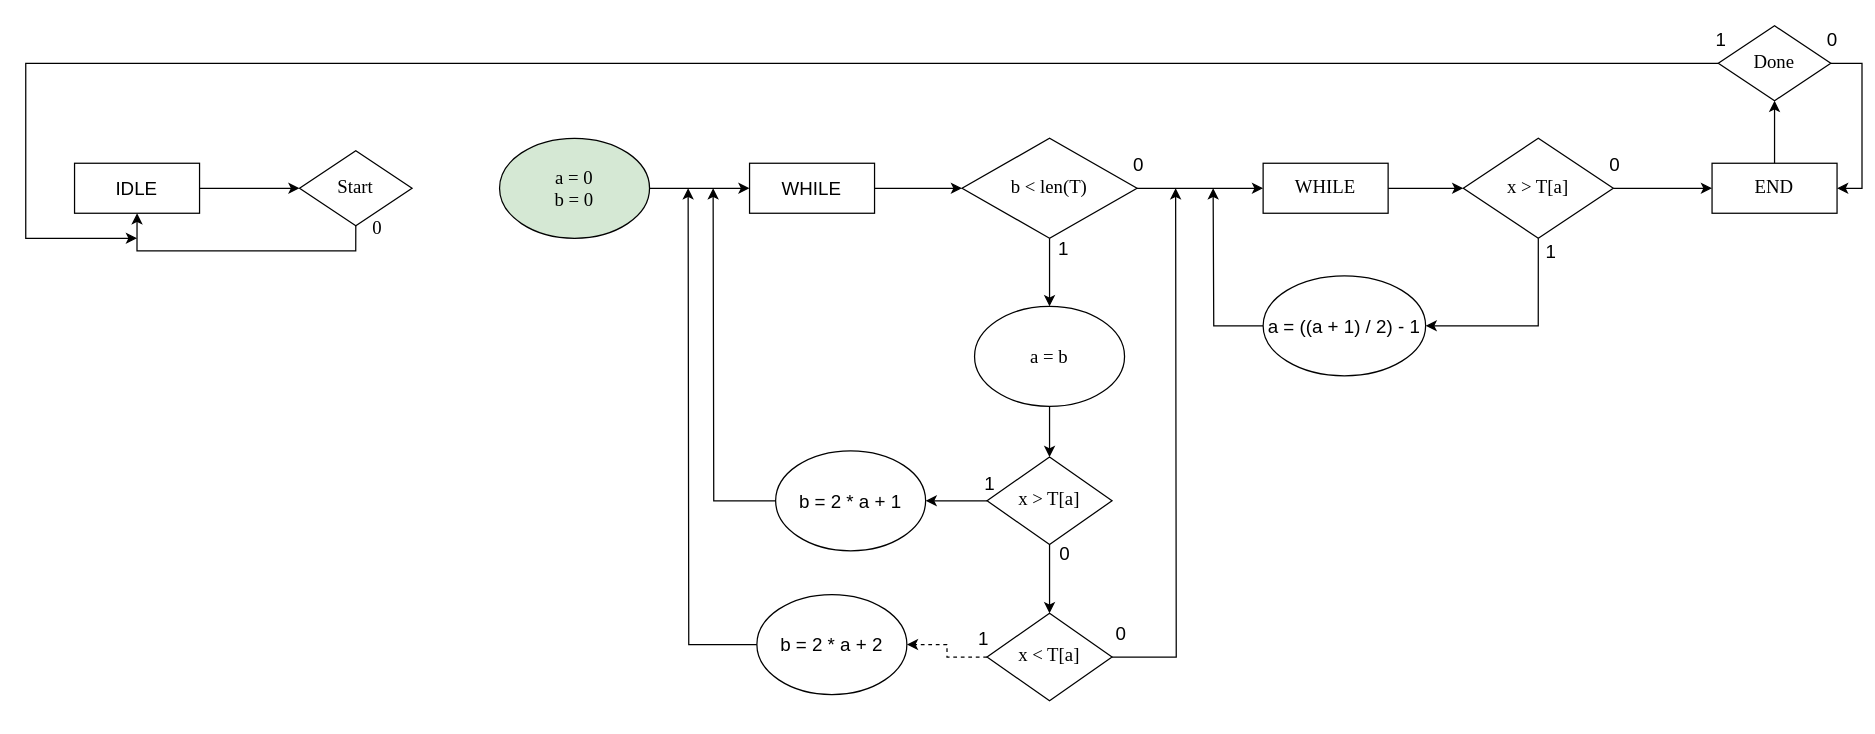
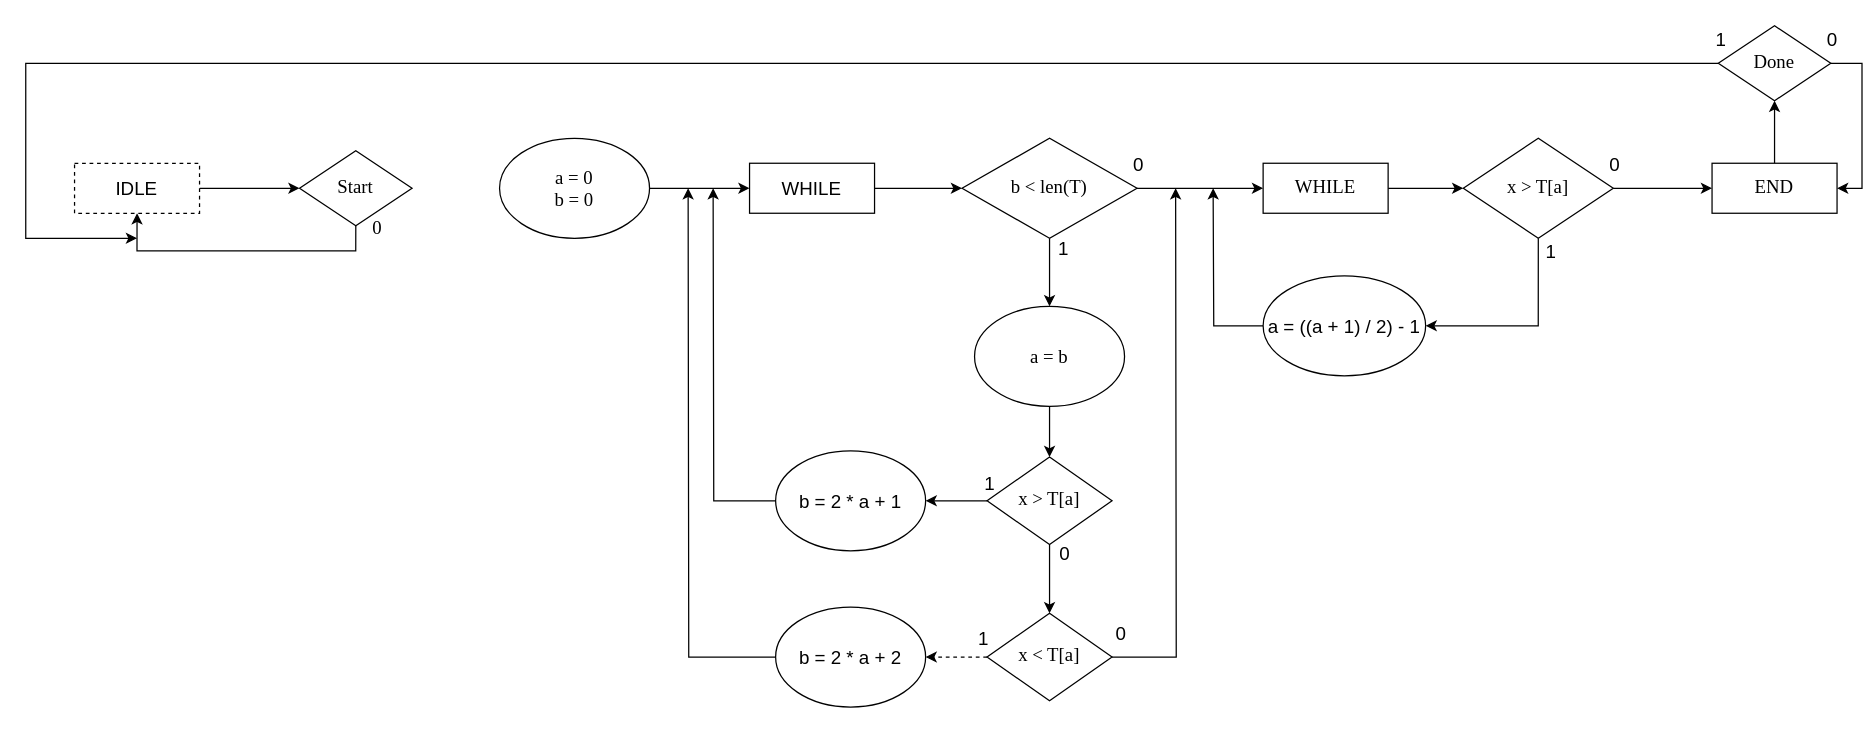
(137, 188) -> (137, 188)
(575, 188) -> (575, 188)
(832, 644) -> (851, 657)
